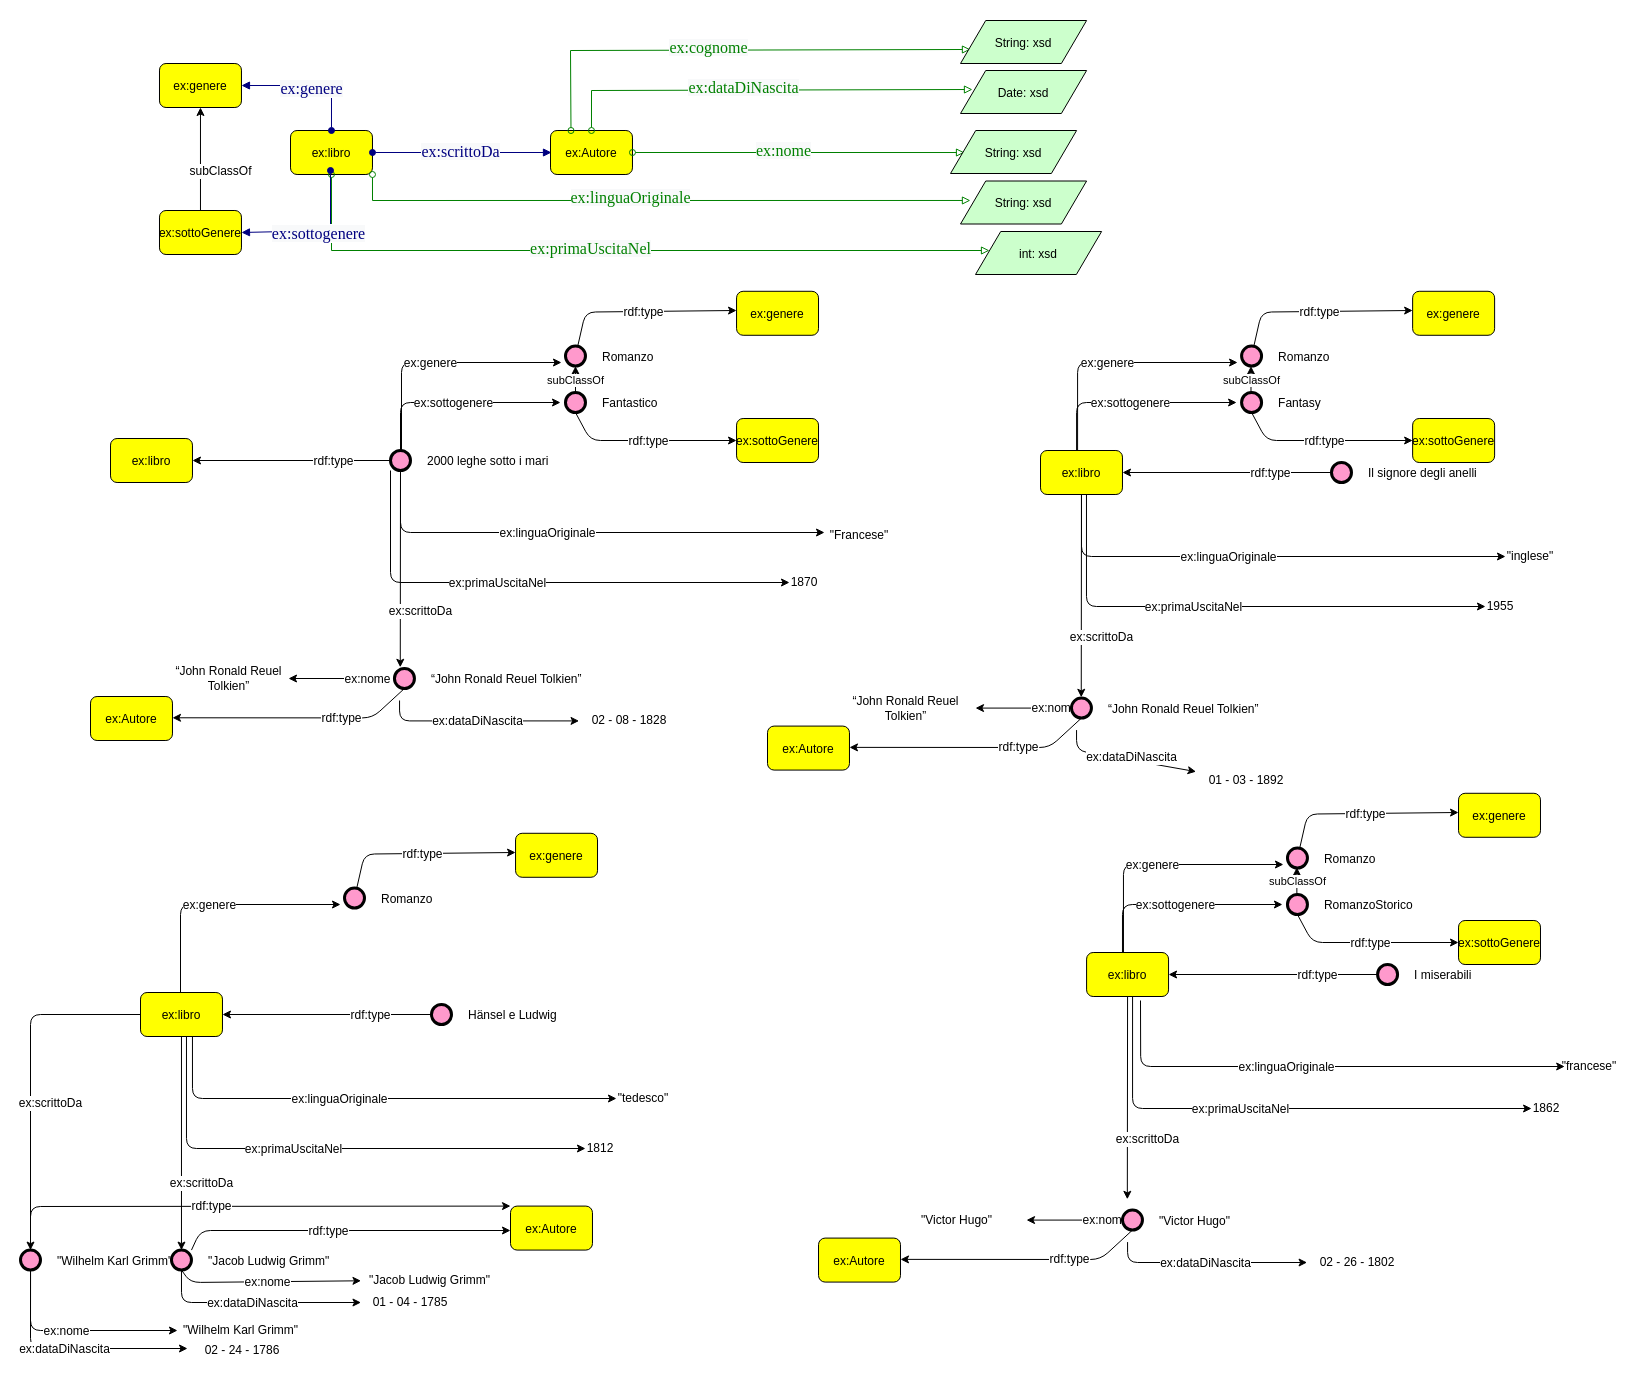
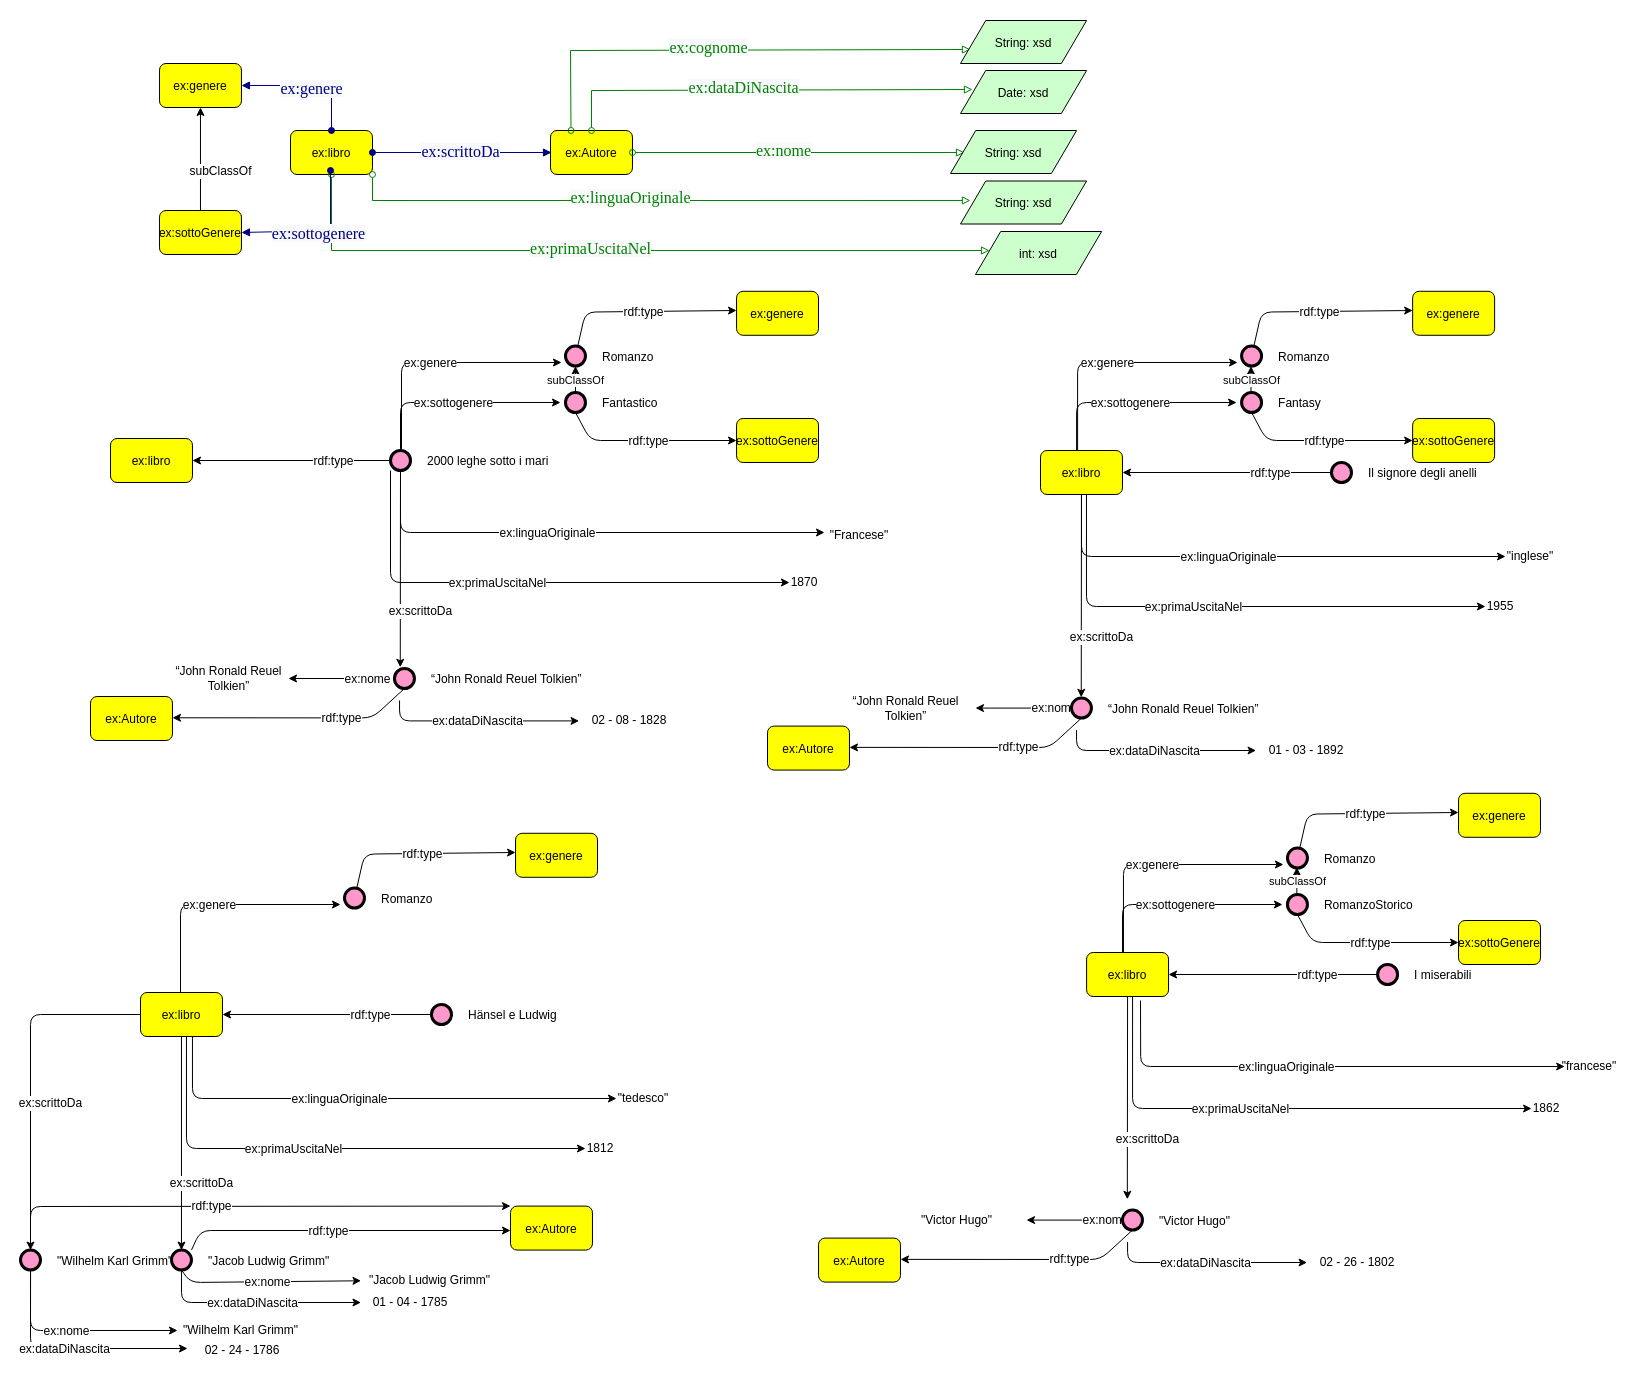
(1246, 781) -> (1306, 751)
